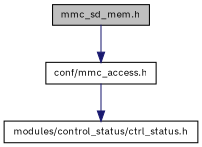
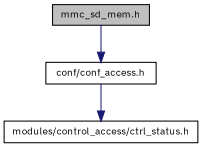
(101, 73) -> (101, 73)
(101, 132) -> (101, 132)
